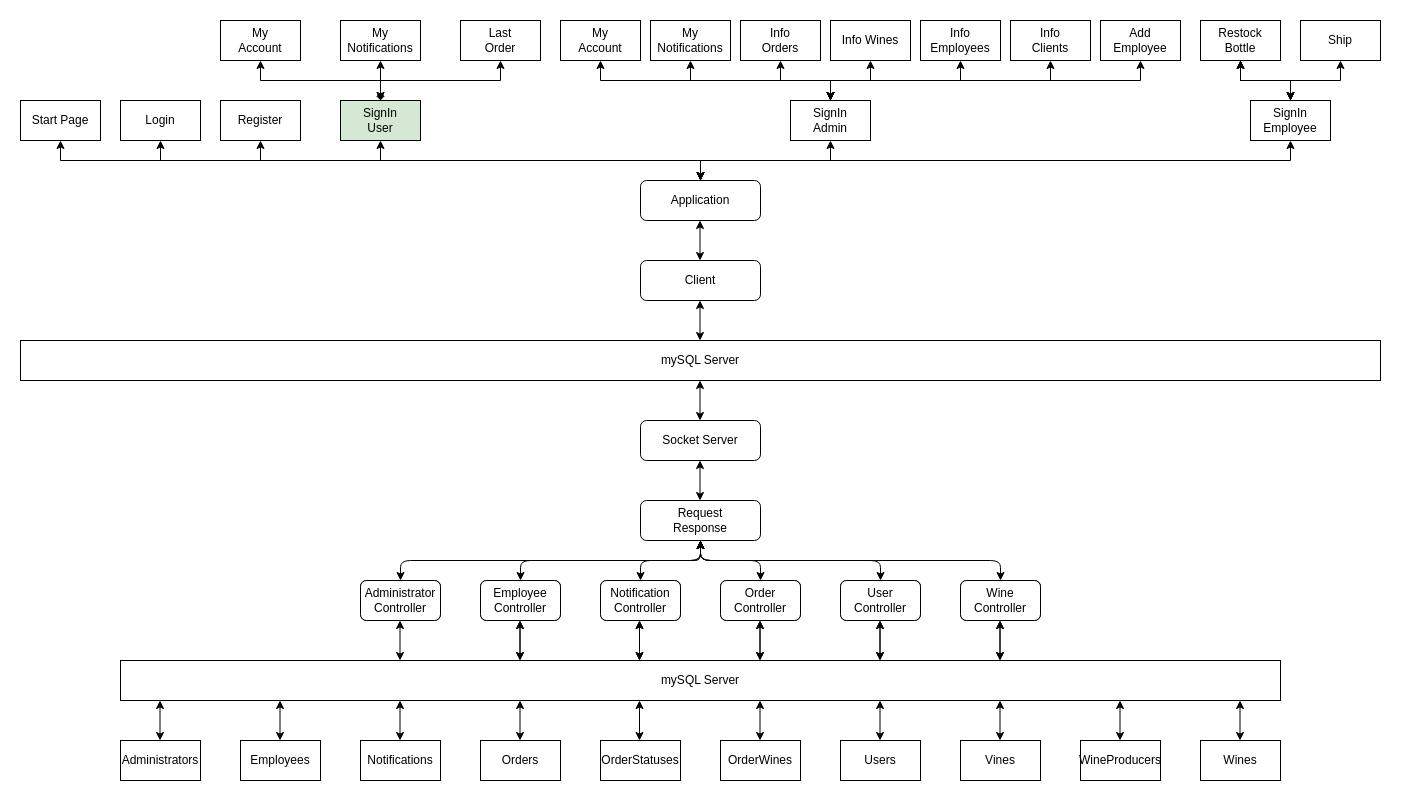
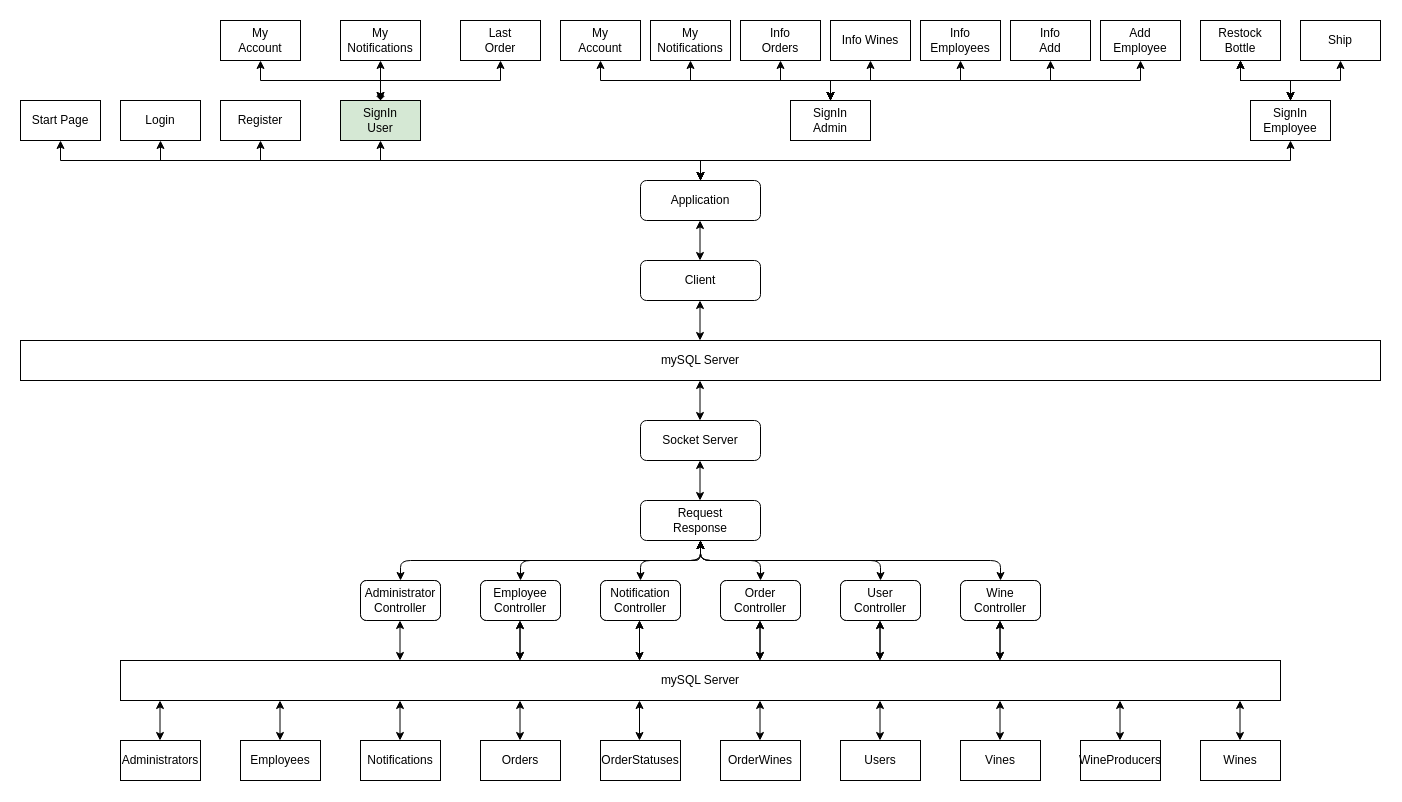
(1051, 41) -> (1051, 41)
(831, 152) -> none
